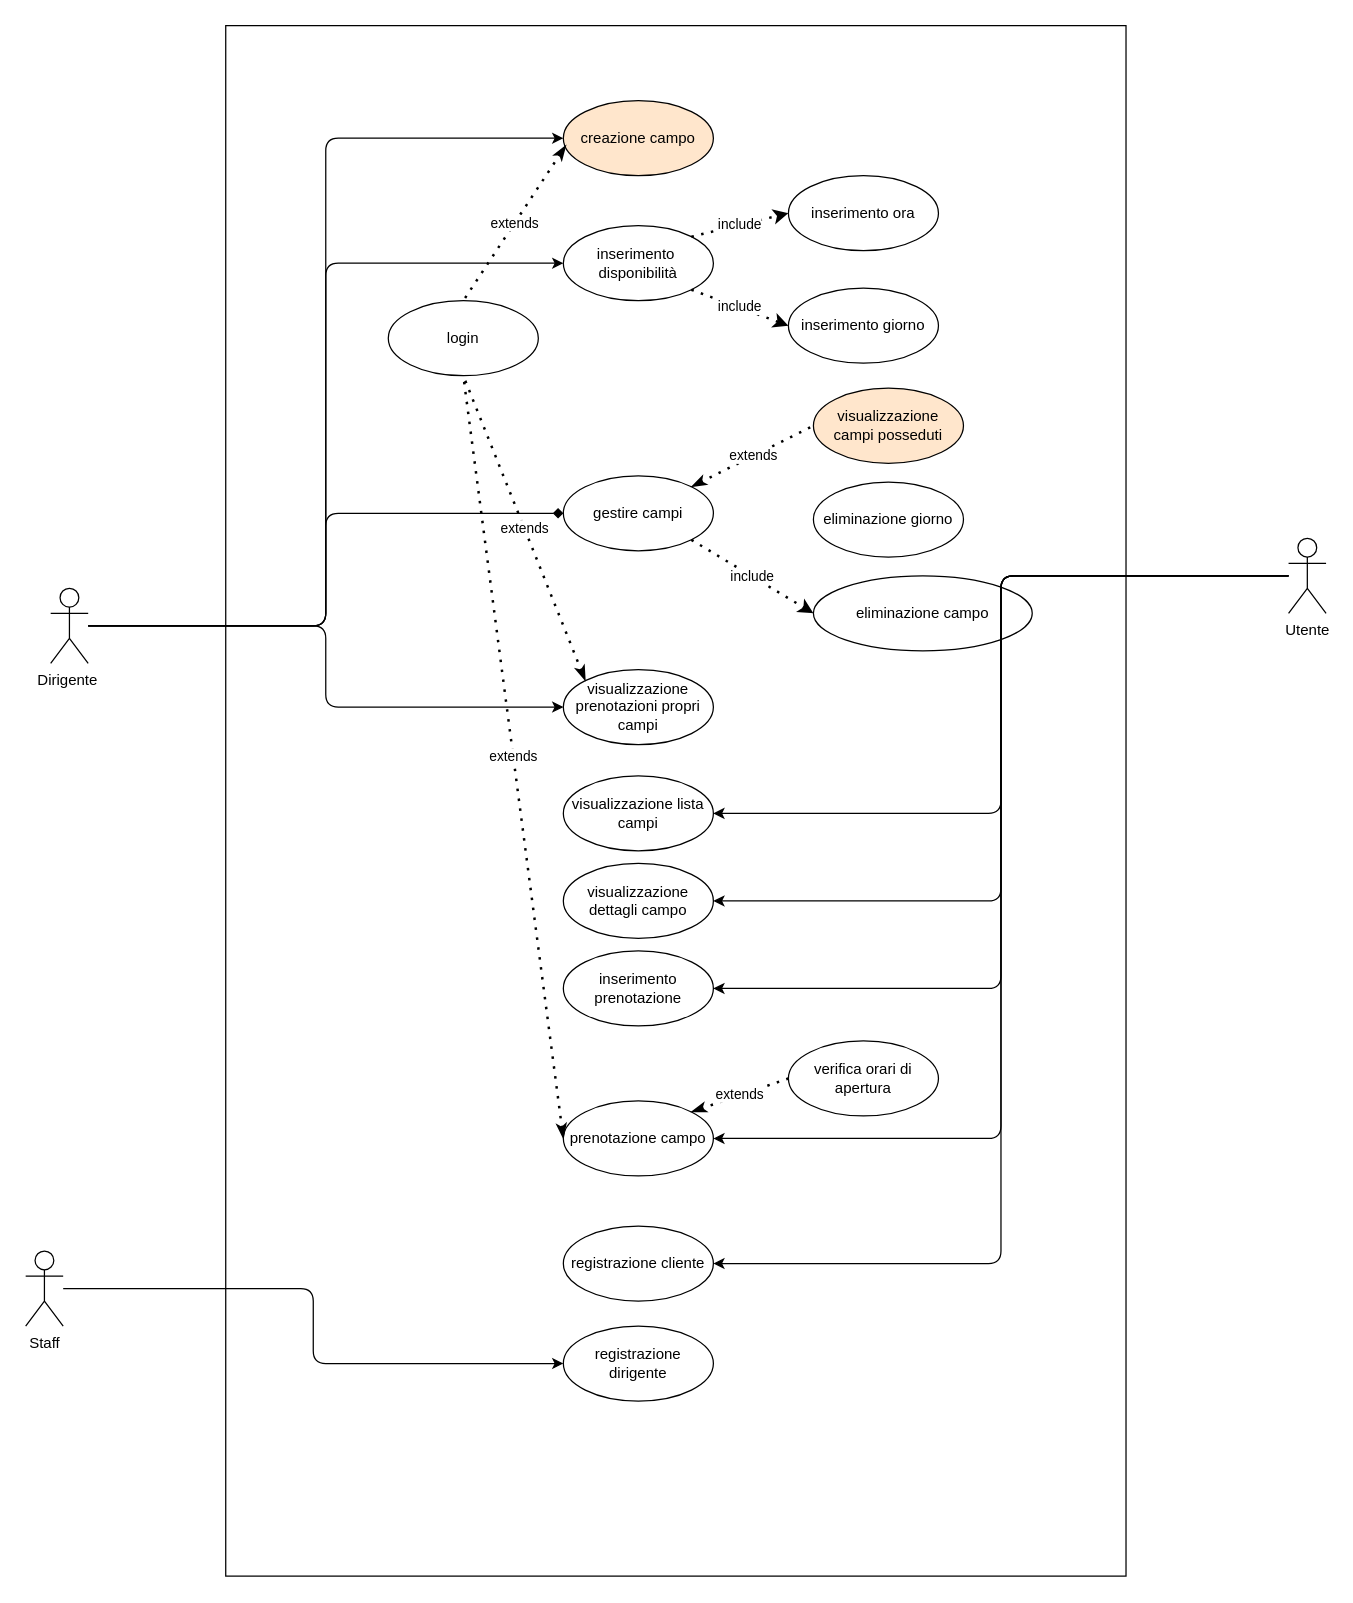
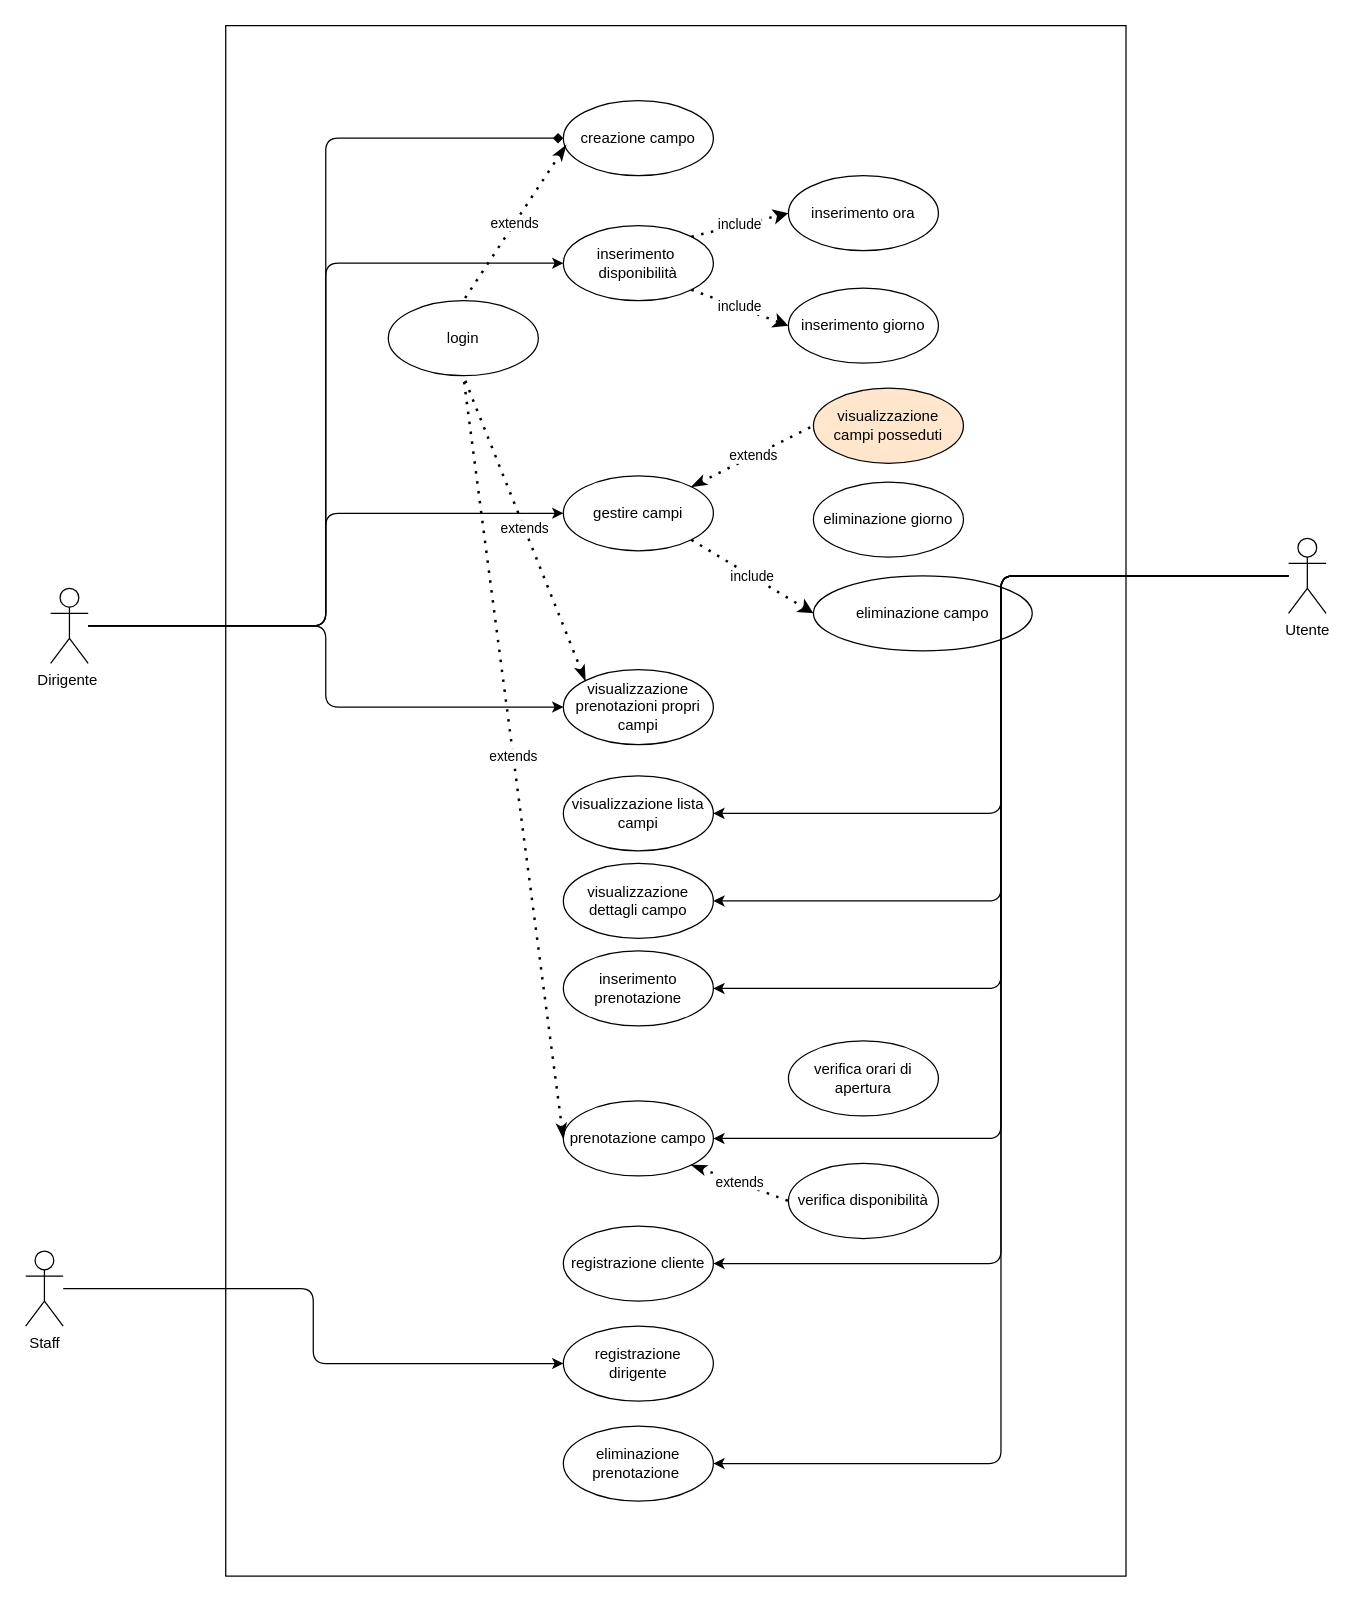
(553, 138) -> (552, 138)
(638, 138) -> (638, 138)
(552, 513) -> (553, 513)
(741, 1094) -> none
none -> (755, 1188)
none -> (863, 1201)
none -> (638, 1463)
none -> (958, 1463)
